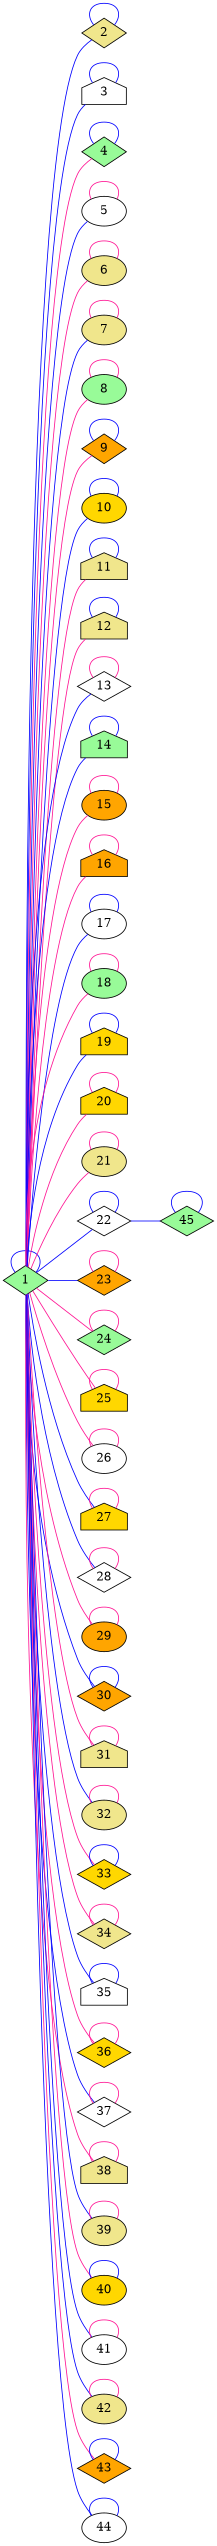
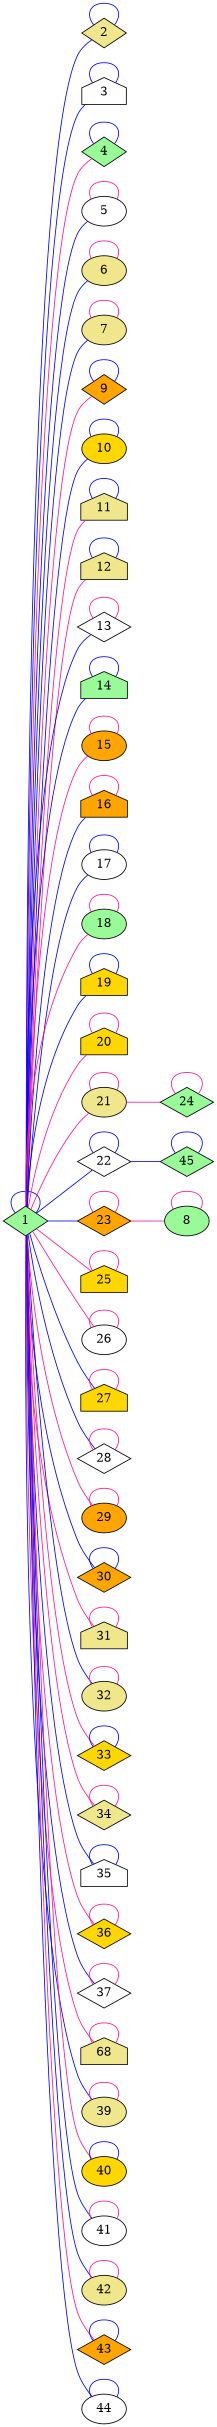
(36, 770) -> (37, 740)
(38, 830) -> (148, 1221)
(42, 1058) -> (42, 999)
(64, 1310) -> (143, 1102)
(104, 2171) -> (104, 2053)
